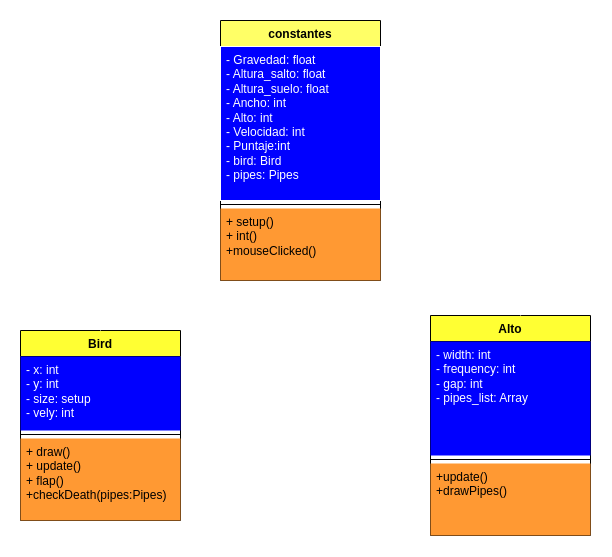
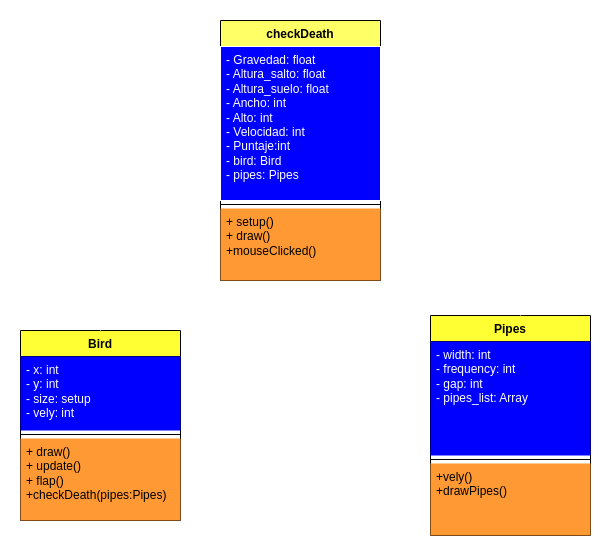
(301, 35) -> (301, 35)
(274, 237) -> (274, 237)
(511, 330) -> (511, 330)
(475, 485) -> (475, 485)
